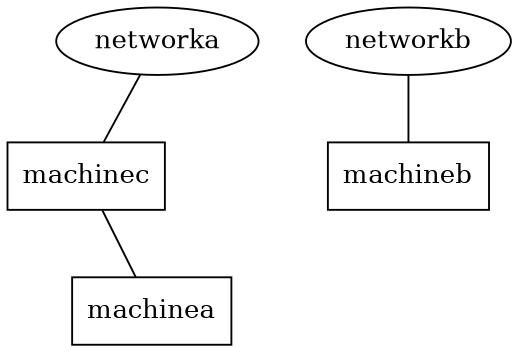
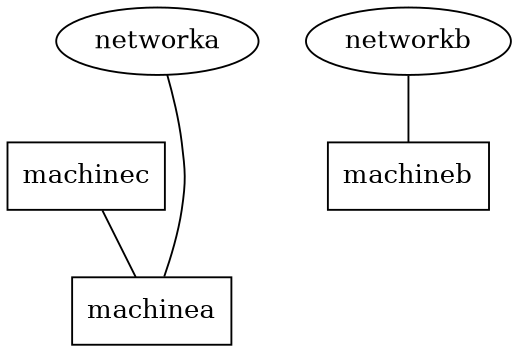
(122, 108) -> (185, 176)
